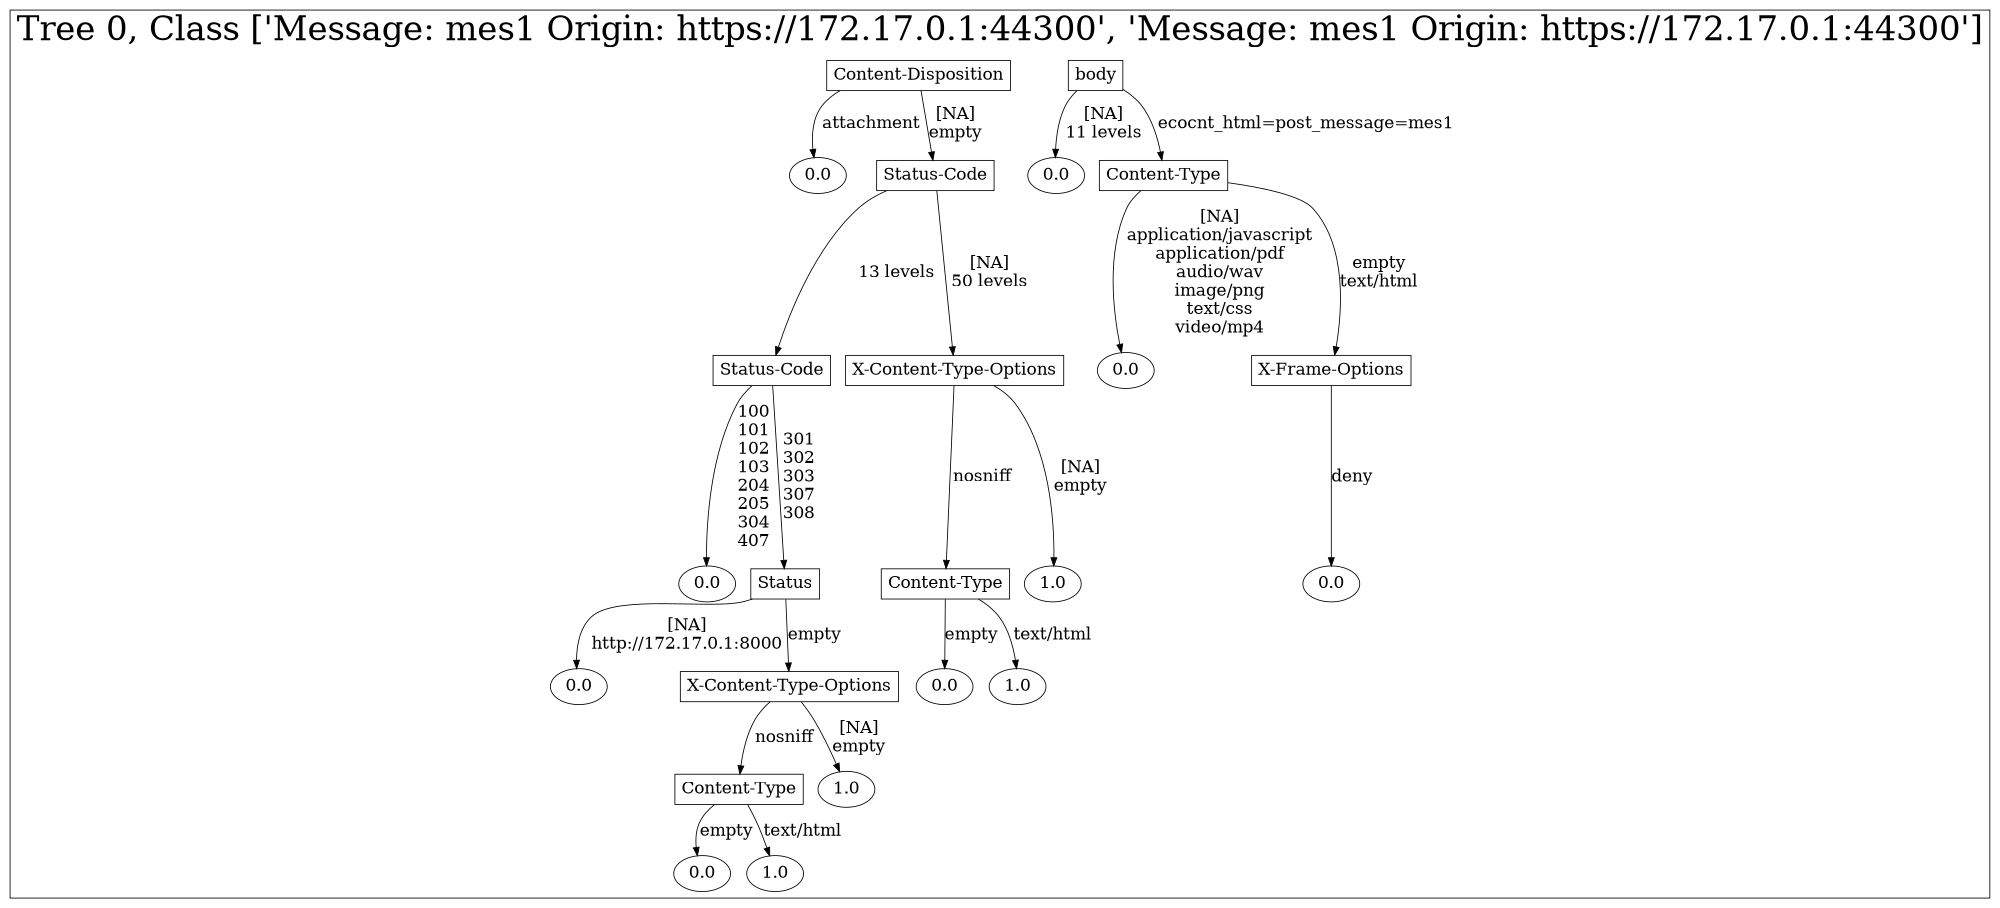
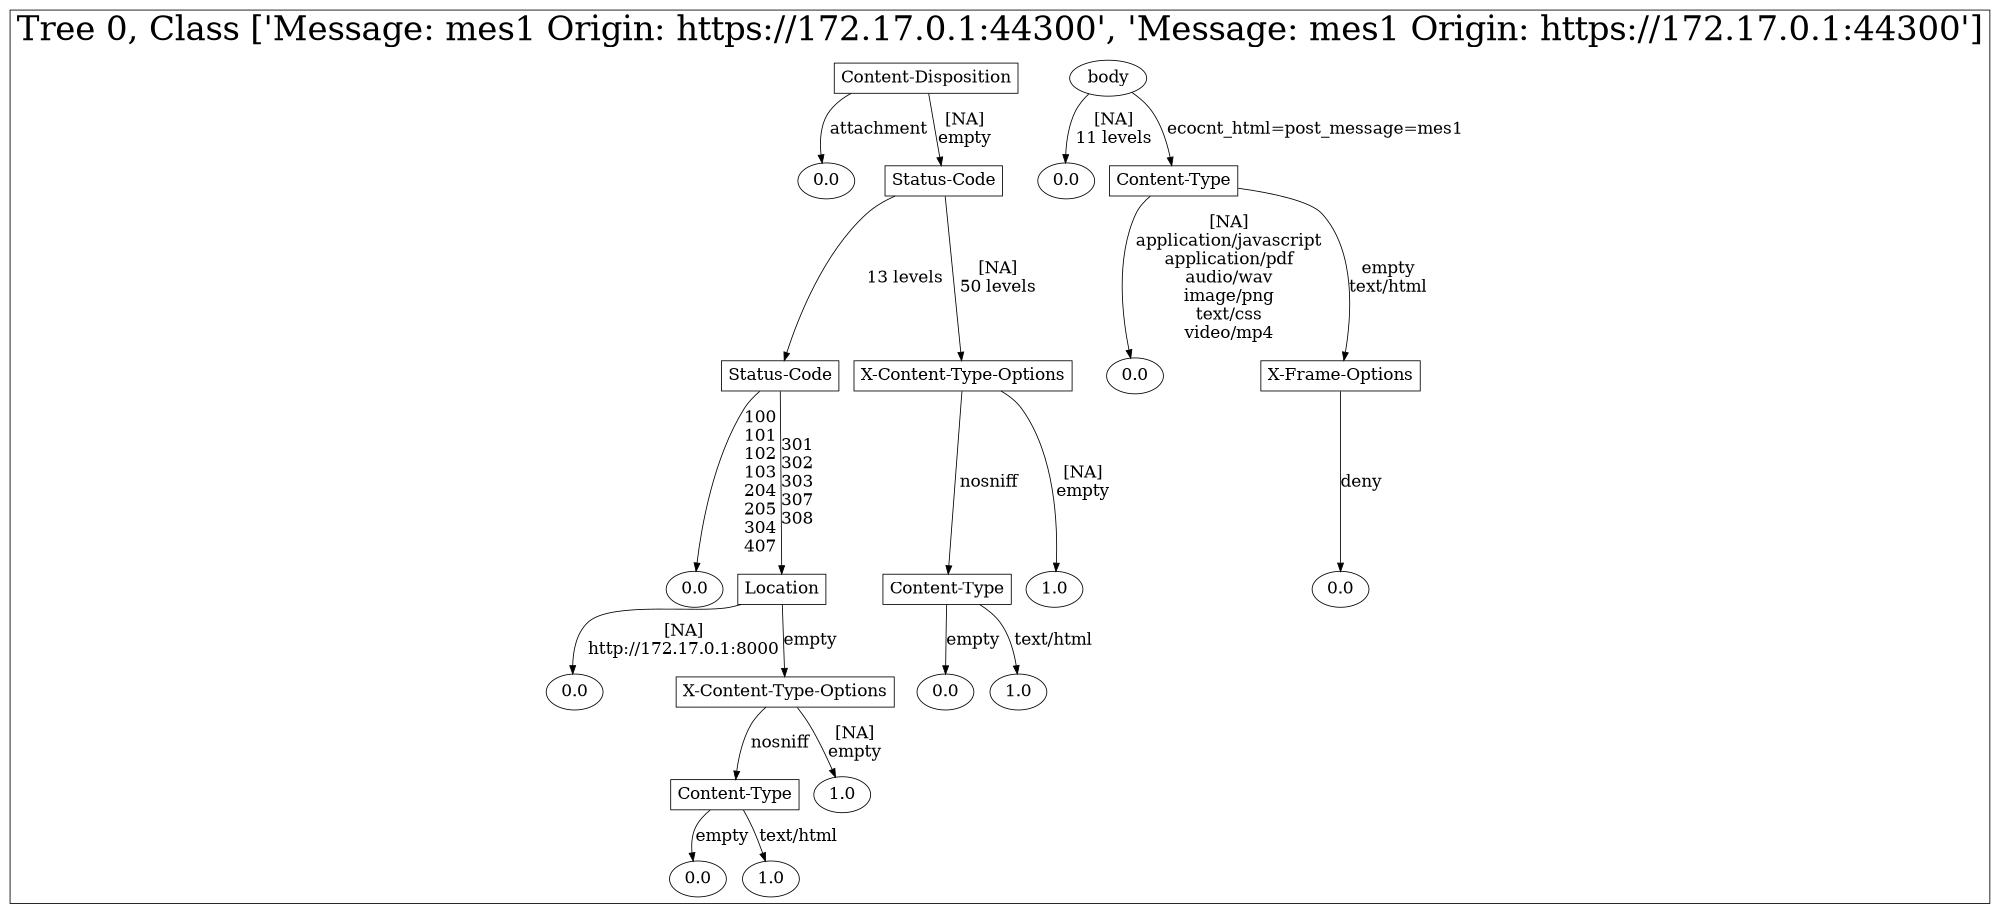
(1096, 76) -> (1108, 78)
(785, 584) -> (782, 589)
